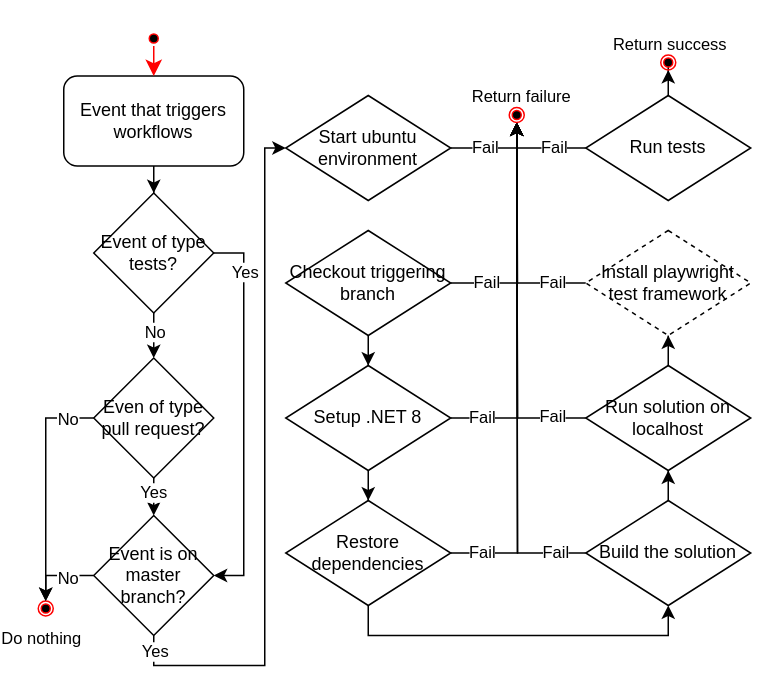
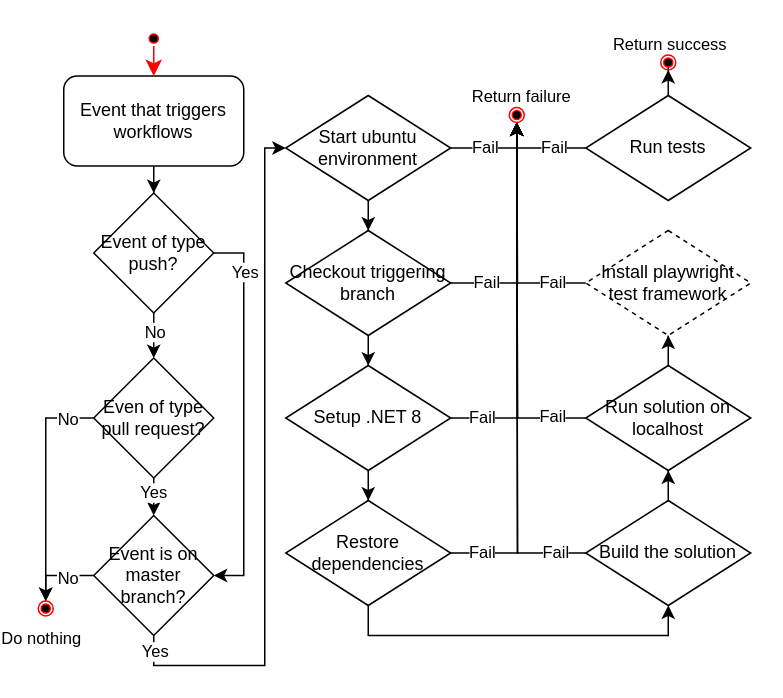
none -> (368, 220)
(154, 253) -> (154, 253)
